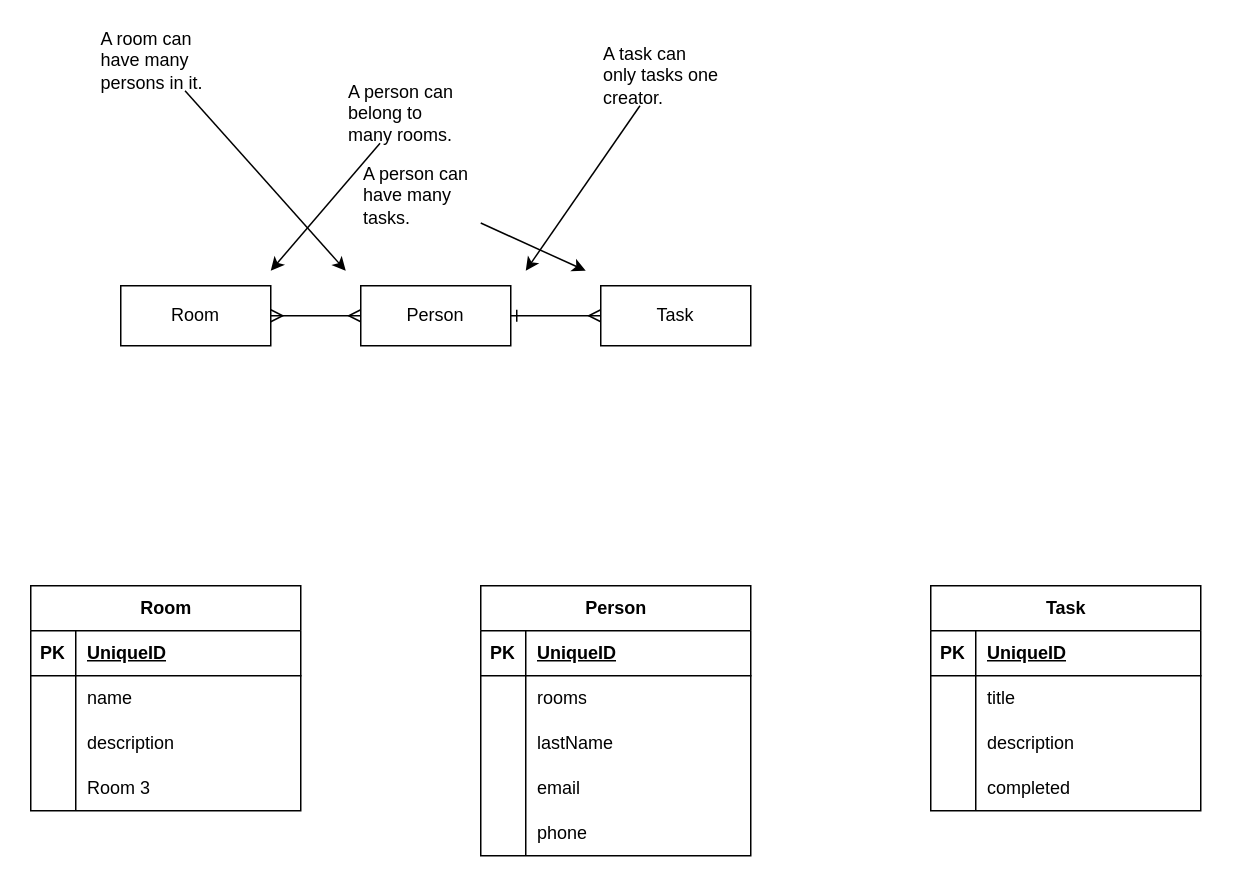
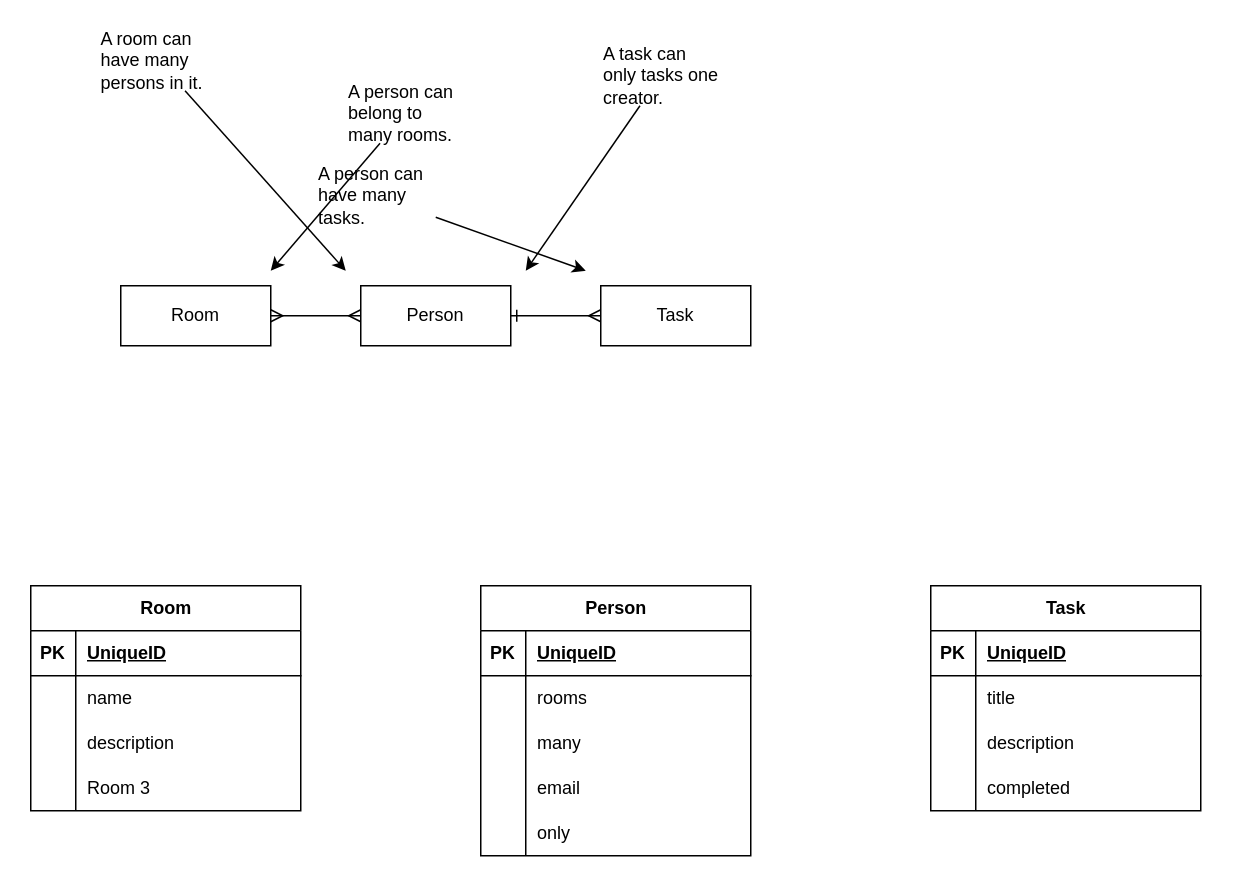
(421, 196) -> (376, 196)
(576, 743) -> (558, 743)
(563, 833) -> (556, 833)
